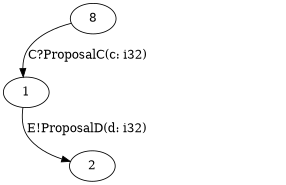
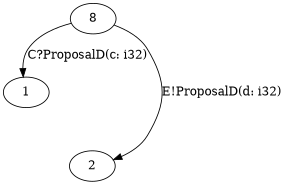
(88, 55) -> (88, 55)
(31, 141) -> (162, 88)
